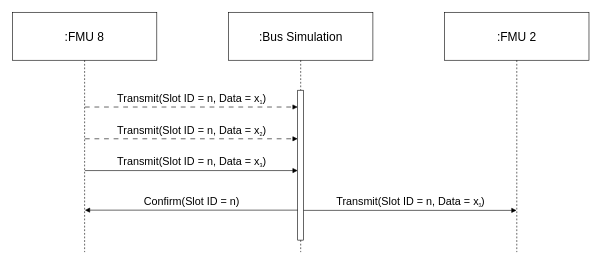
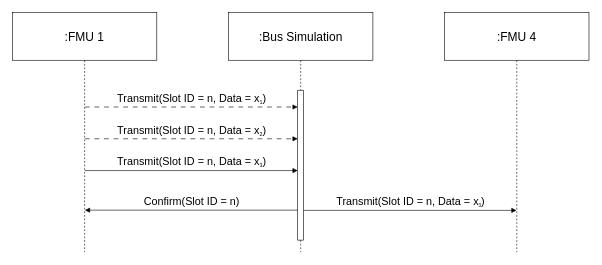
(85, 36) -> (85, 36)
(517, 36) -> (517, 36)
